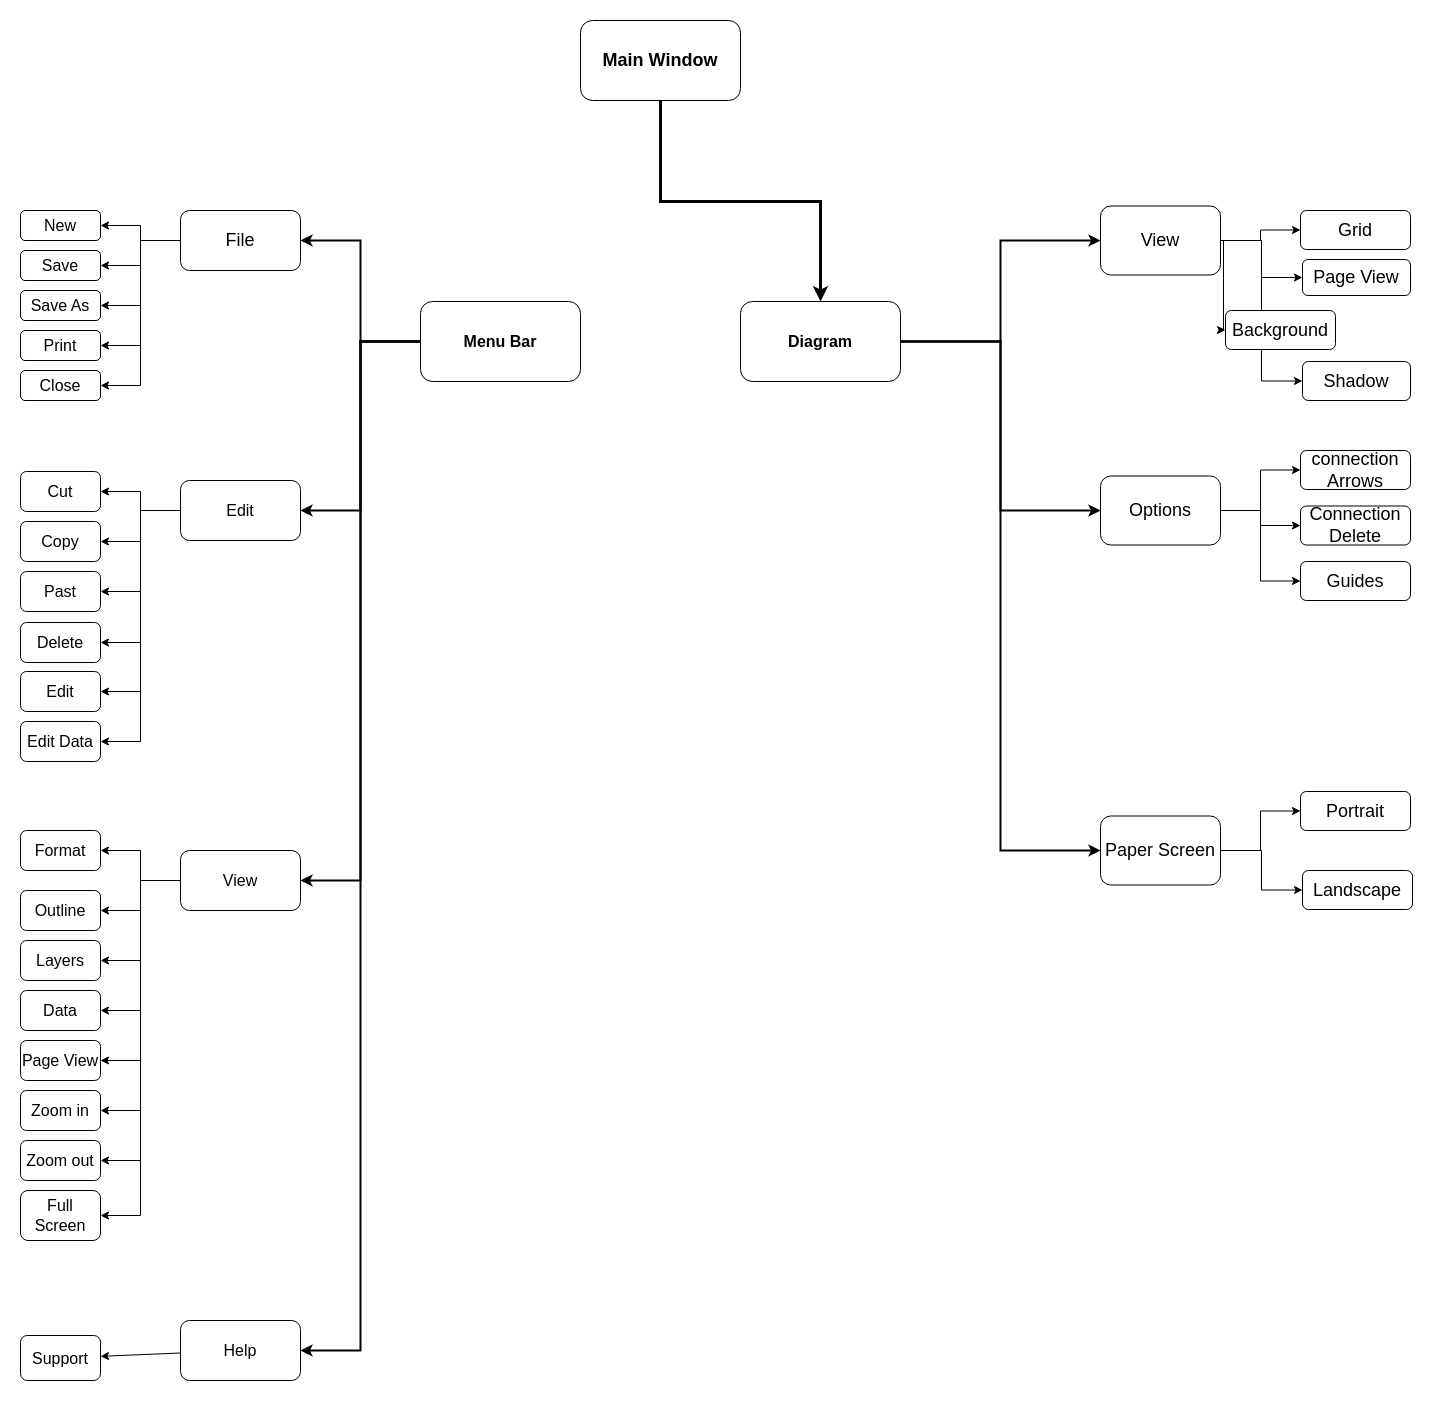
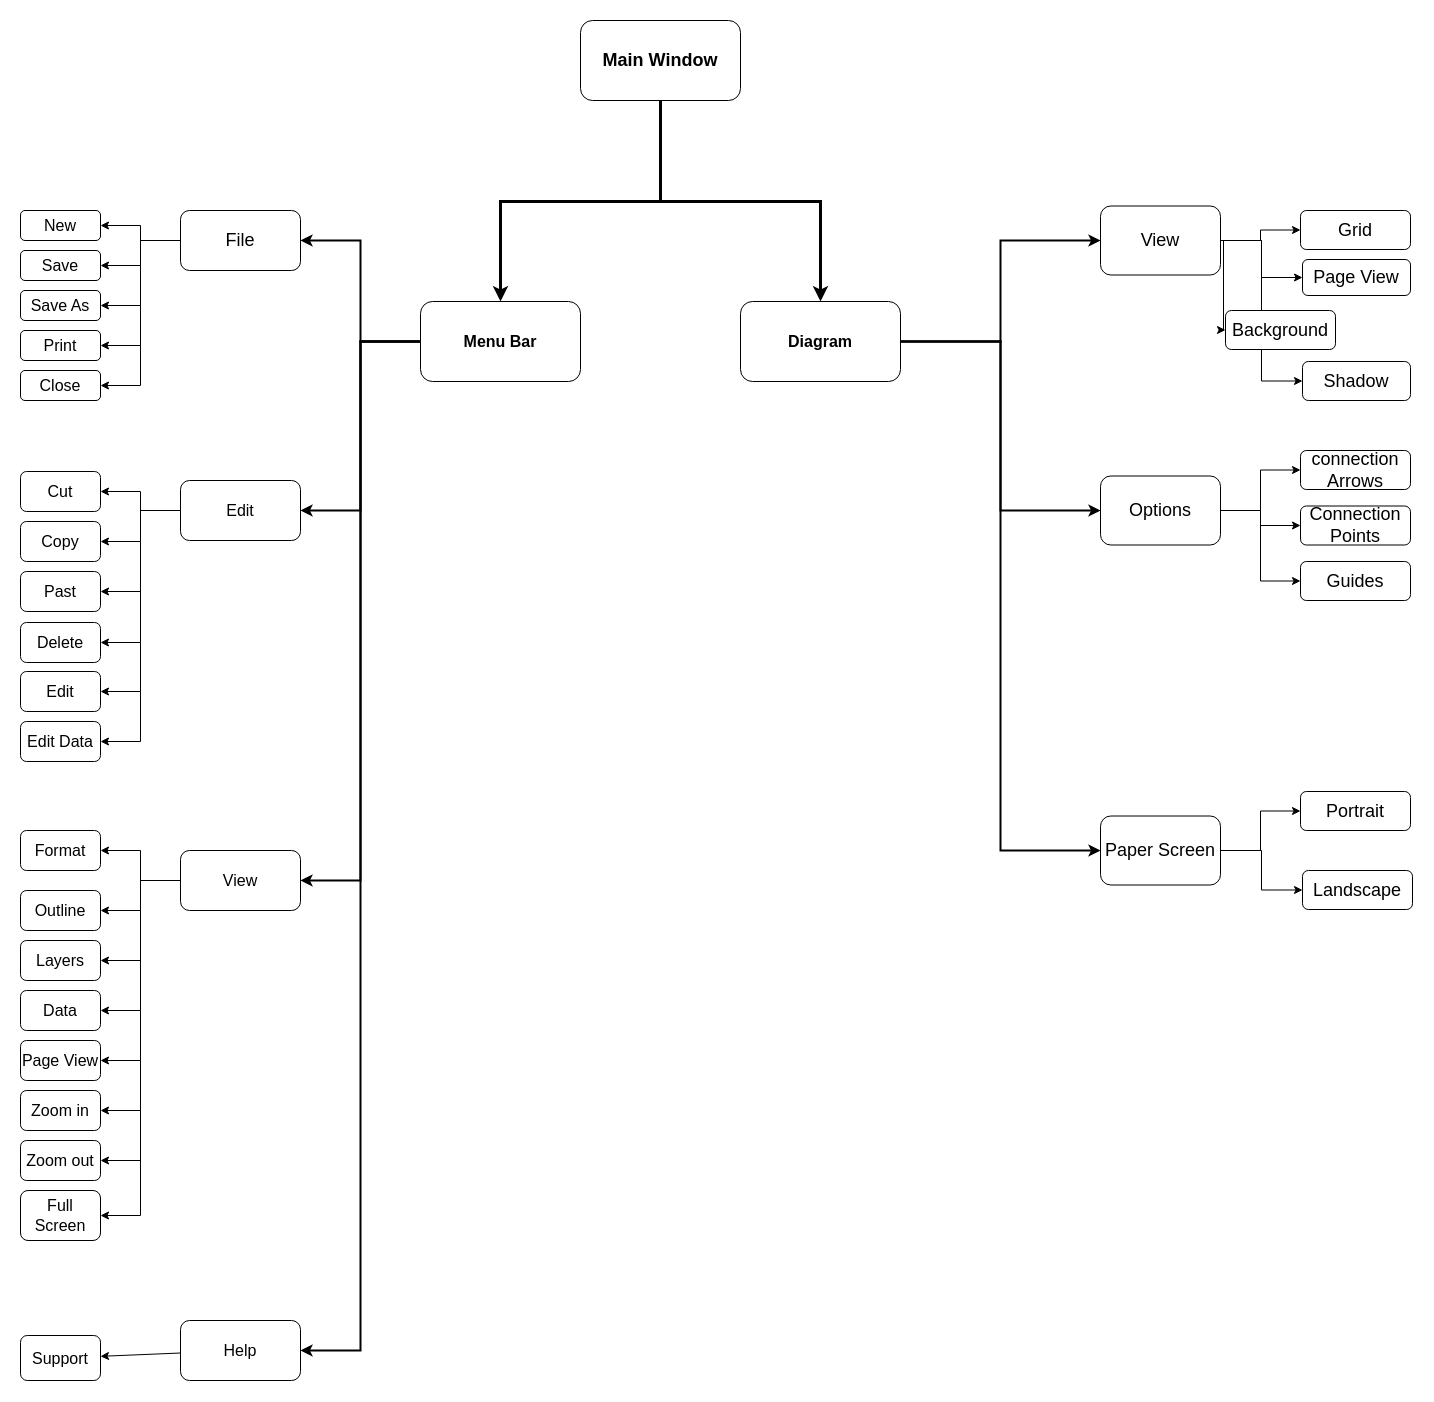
none -> (536, 202)
(1356, 526) -> (1356, 526)
